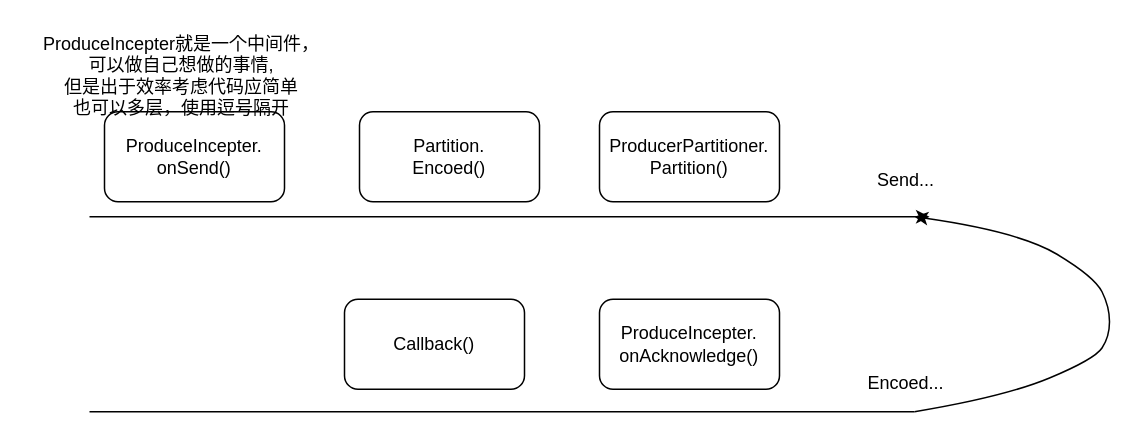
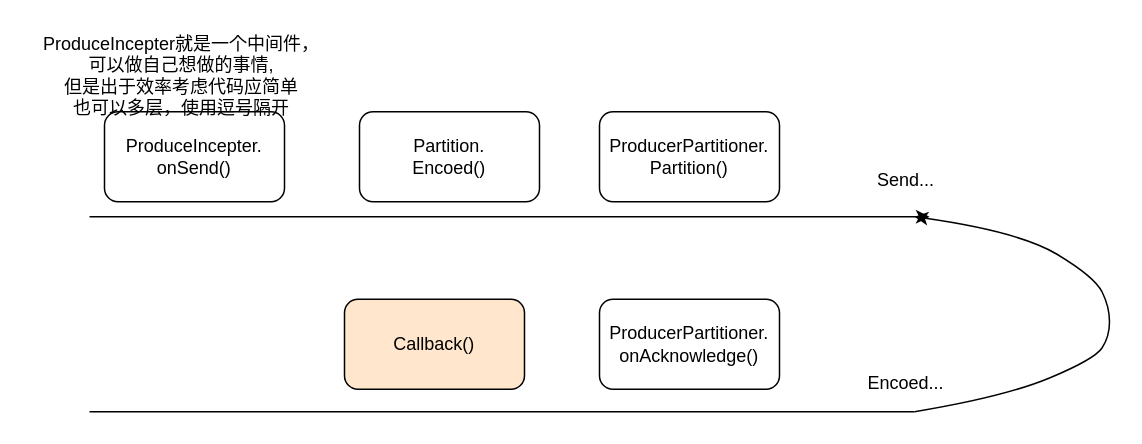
(434, 344) -> (434, 344)
(689, 344) -> (689, 344)
